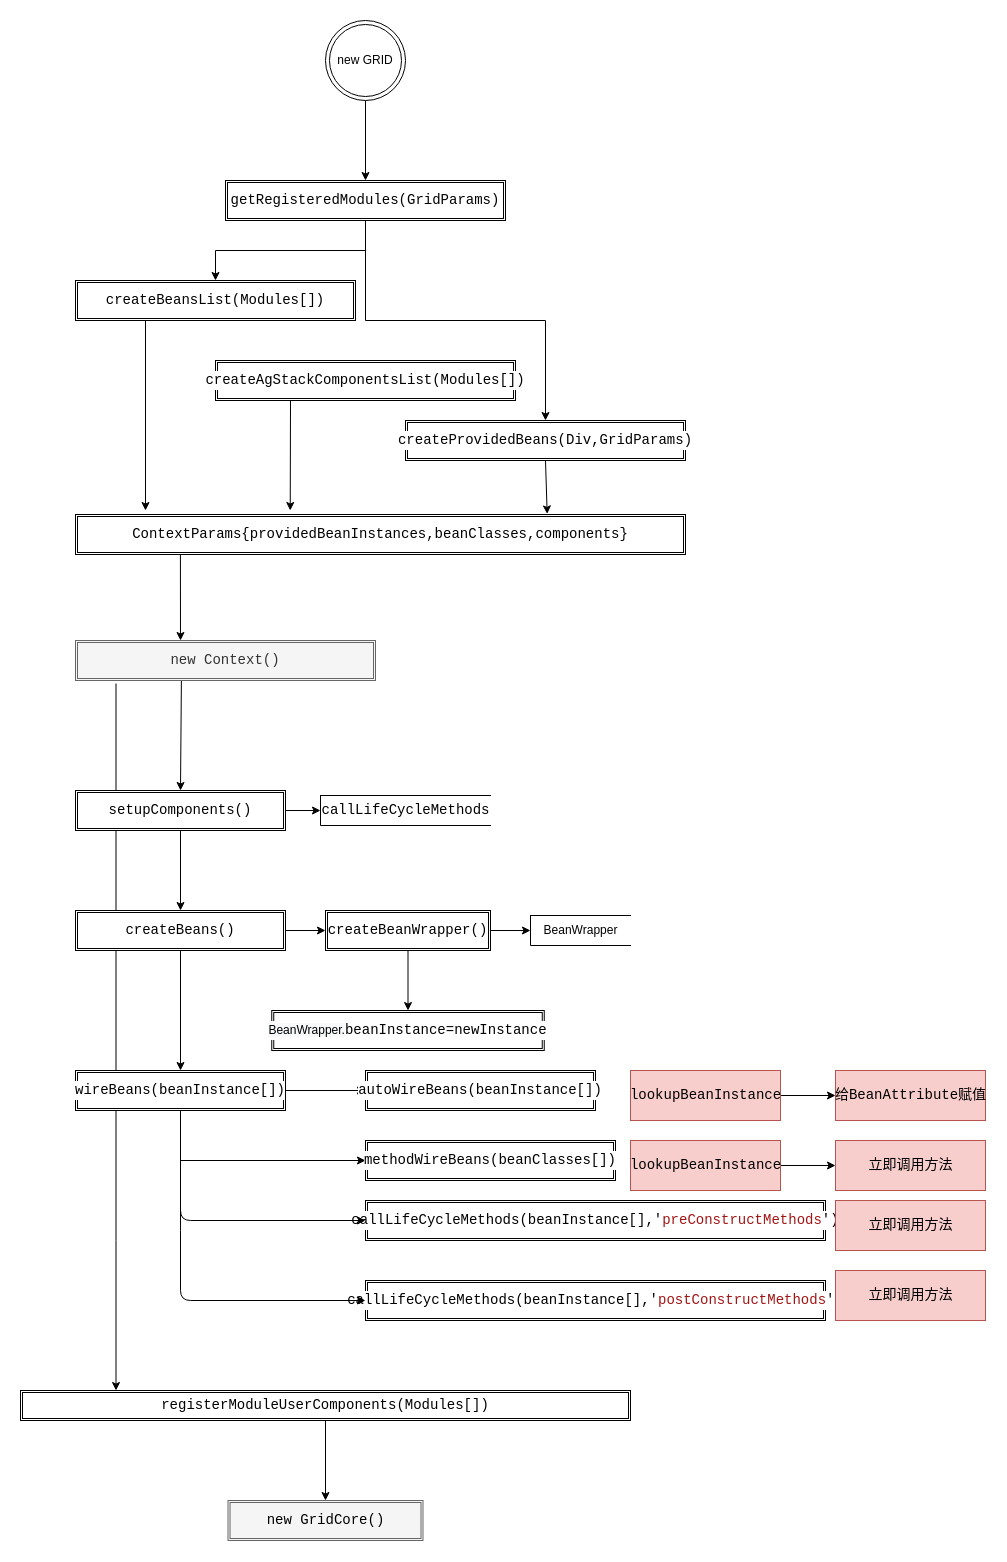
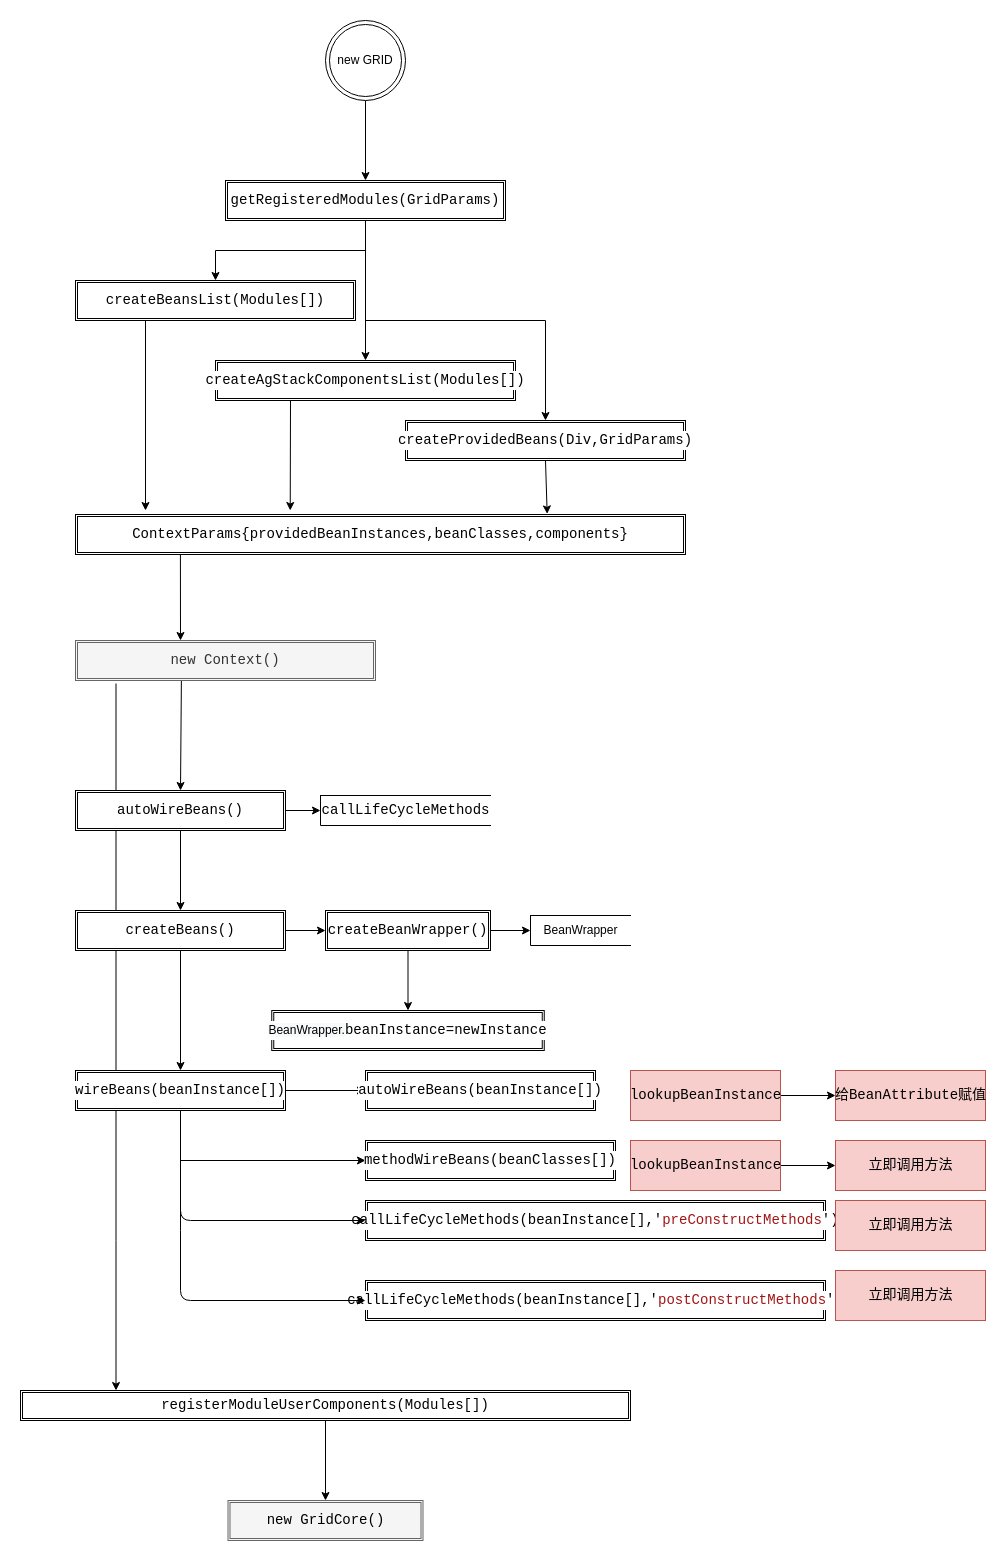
none -> (366, 338)
(181, 811) -> (181, 811)
